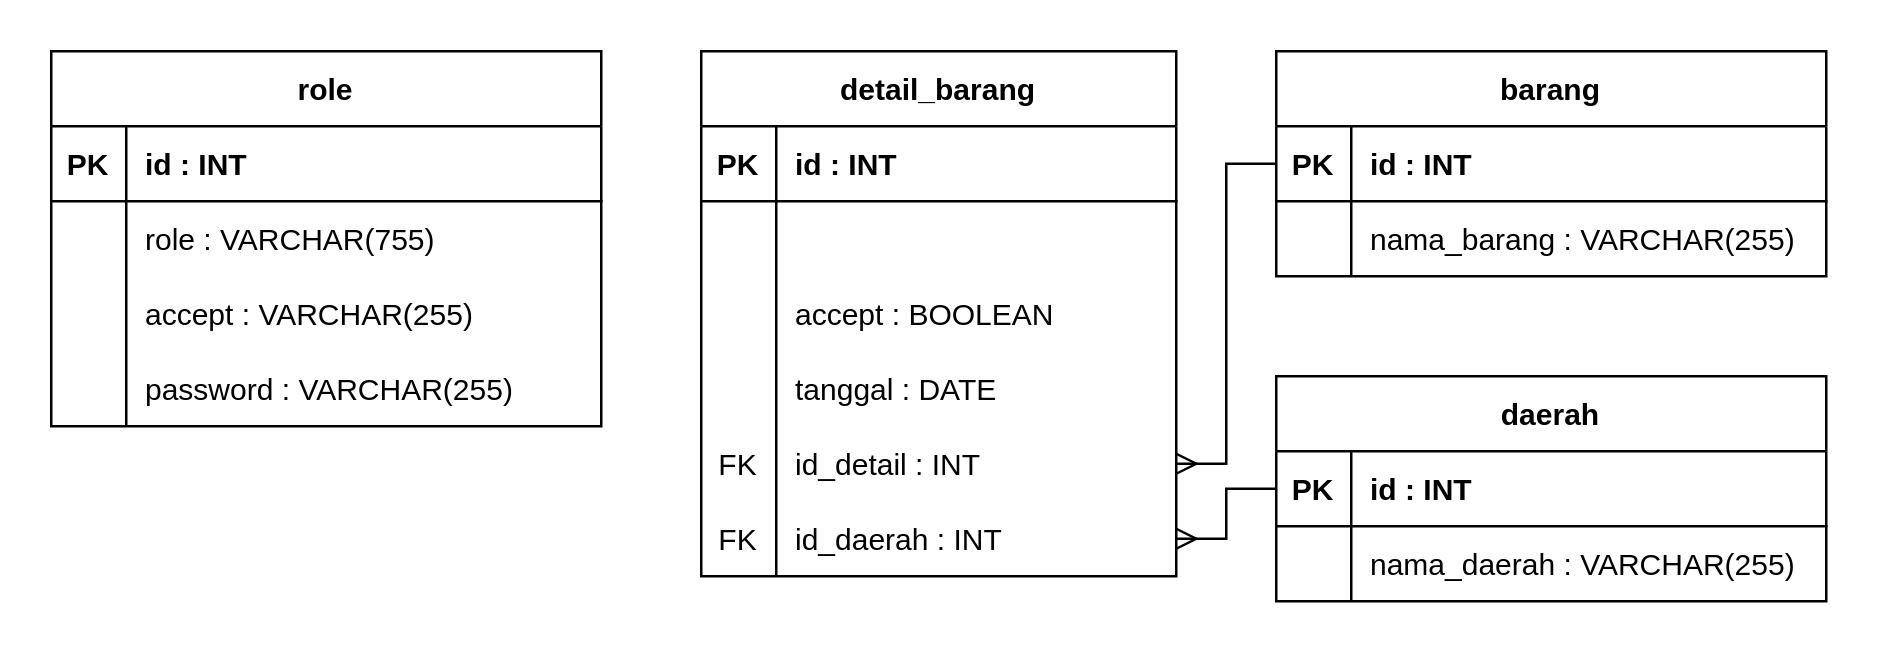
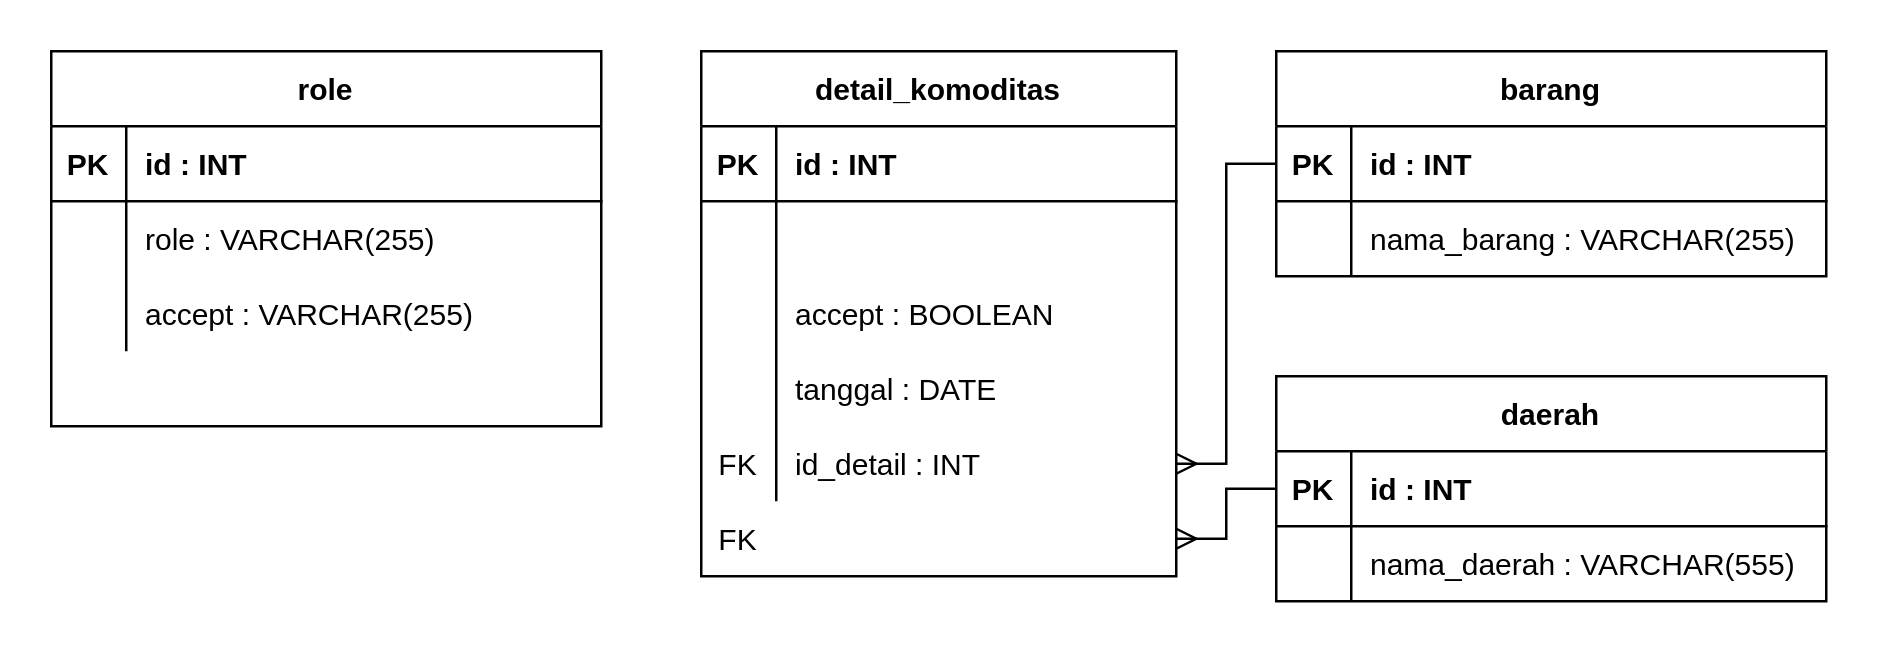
(938, 90) -> (938, 90)
(289, 240) -> (289, 240)
(364, 389) -> none
(976, 539) -> none
(1577, 565) -> (1577, 565)
